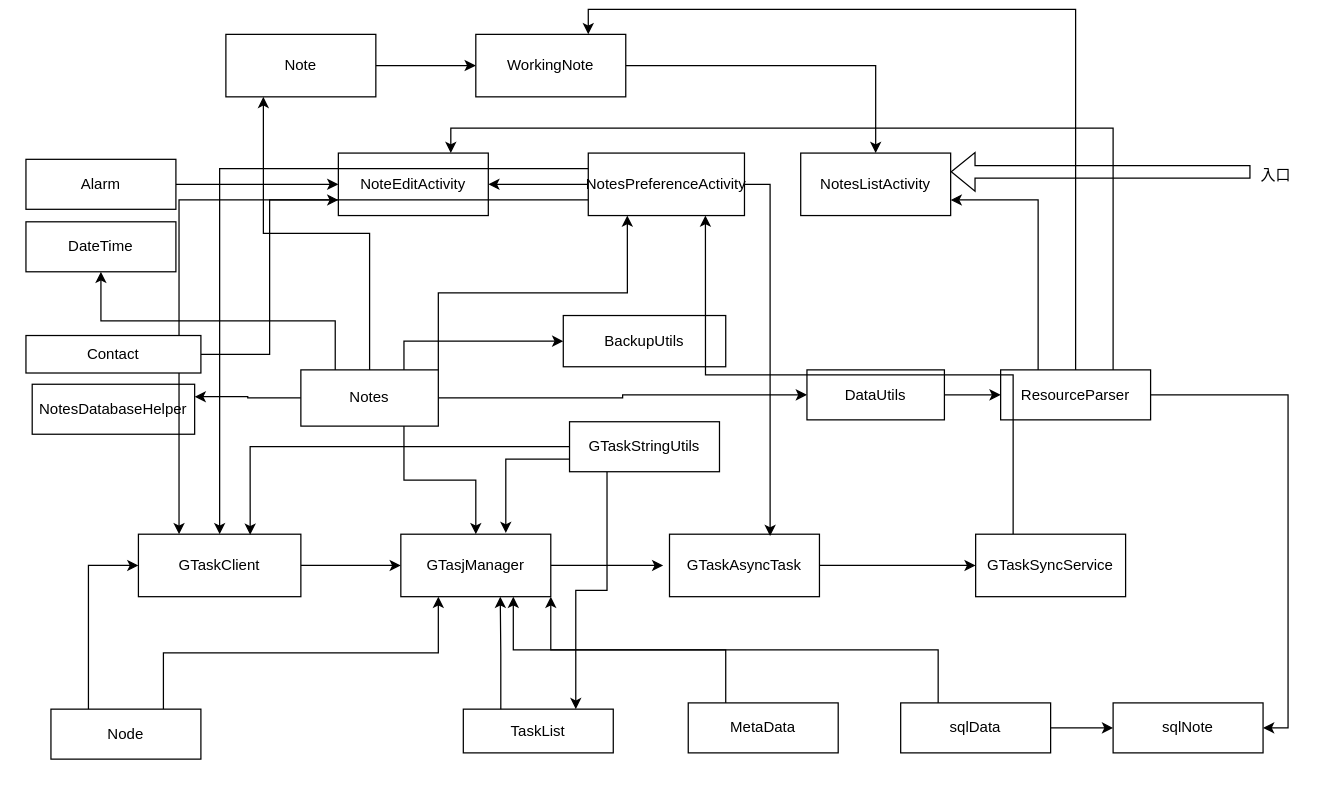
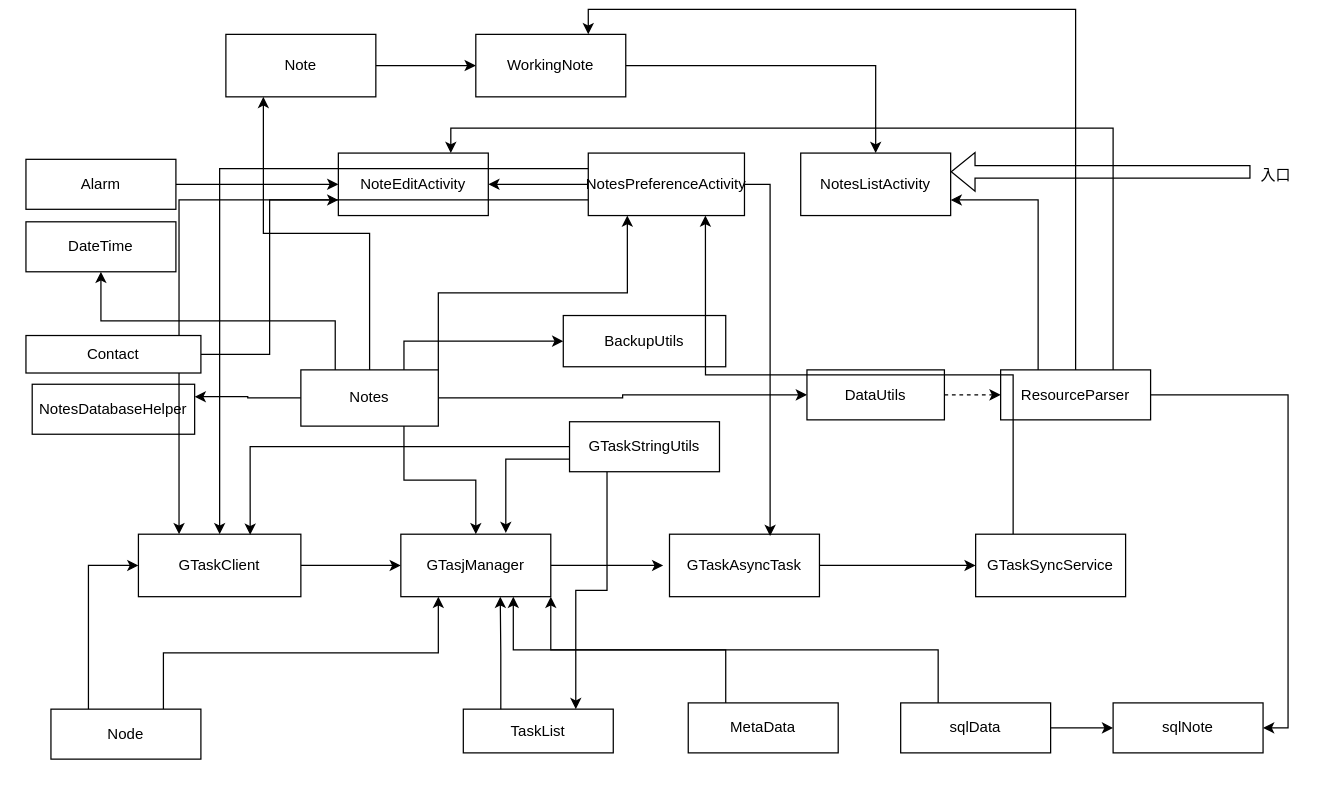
(968, 395) -> (968, 395)
